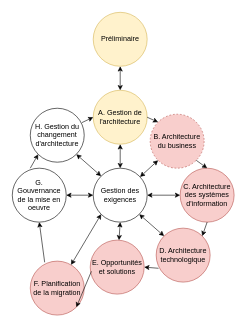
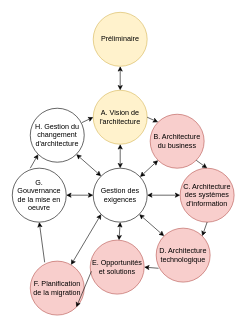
(120, 117) -> (120, 117)
(177, 141) -> (177, 141)
